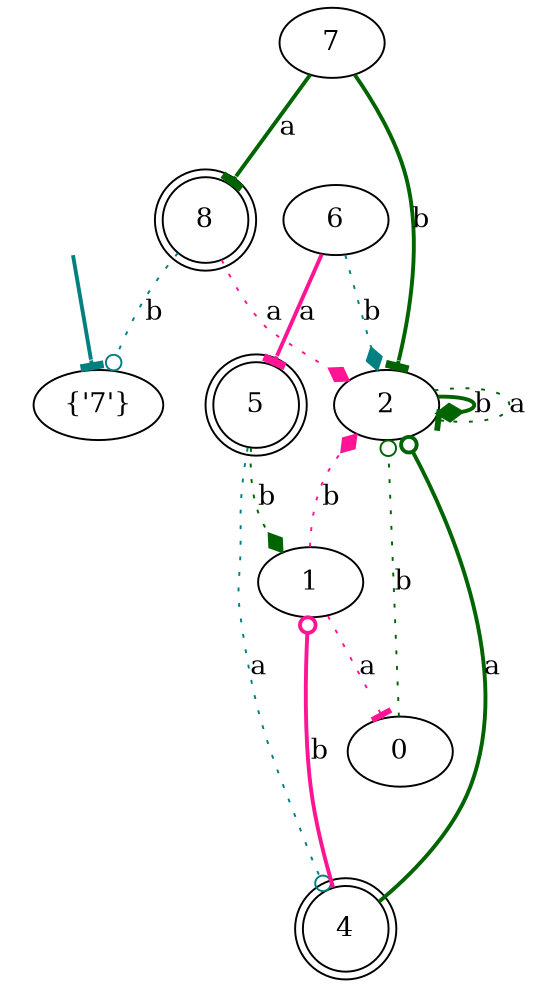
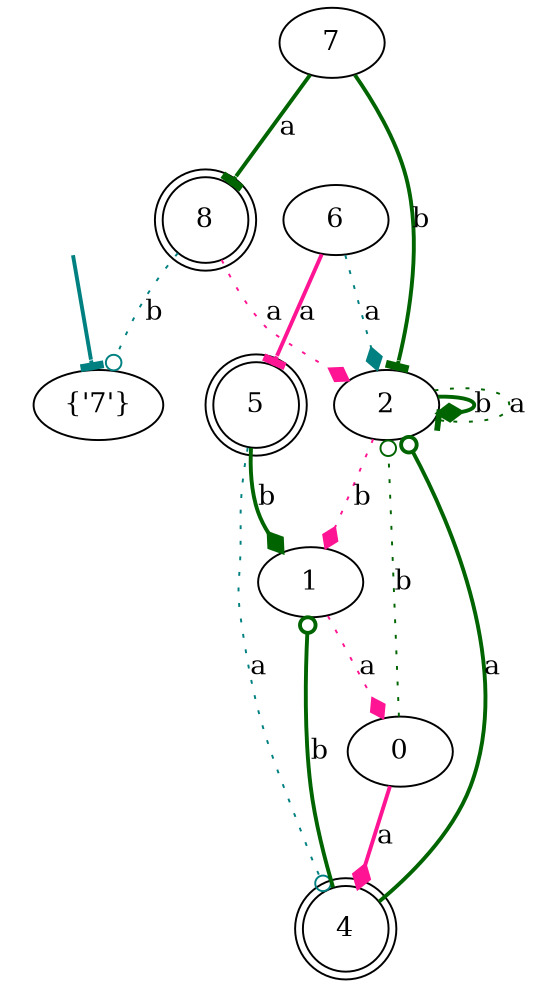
(373, 313) -> (373, 313)
(254, 494) -> (254, 494)
(317, 497) -> (354, 483)
(350, 657) -> (350, 657)
(308, 762) -> (308, 762)
none -> (378, 826)
